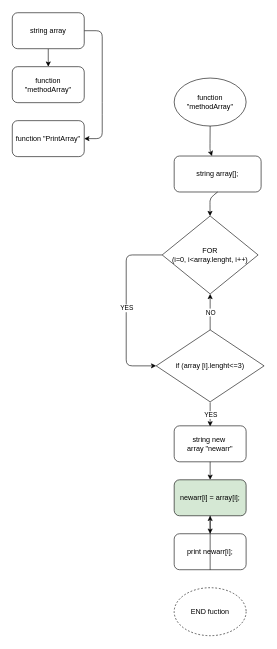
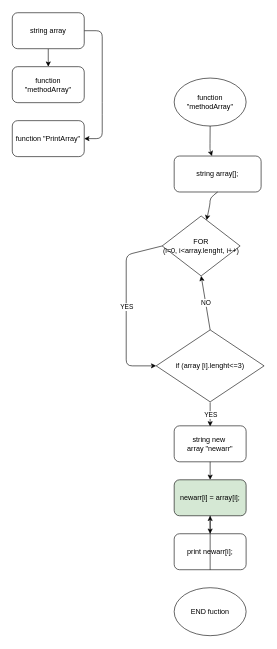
(210, 255) -> (201, 246)
(210, 612) -> (210, 612)
